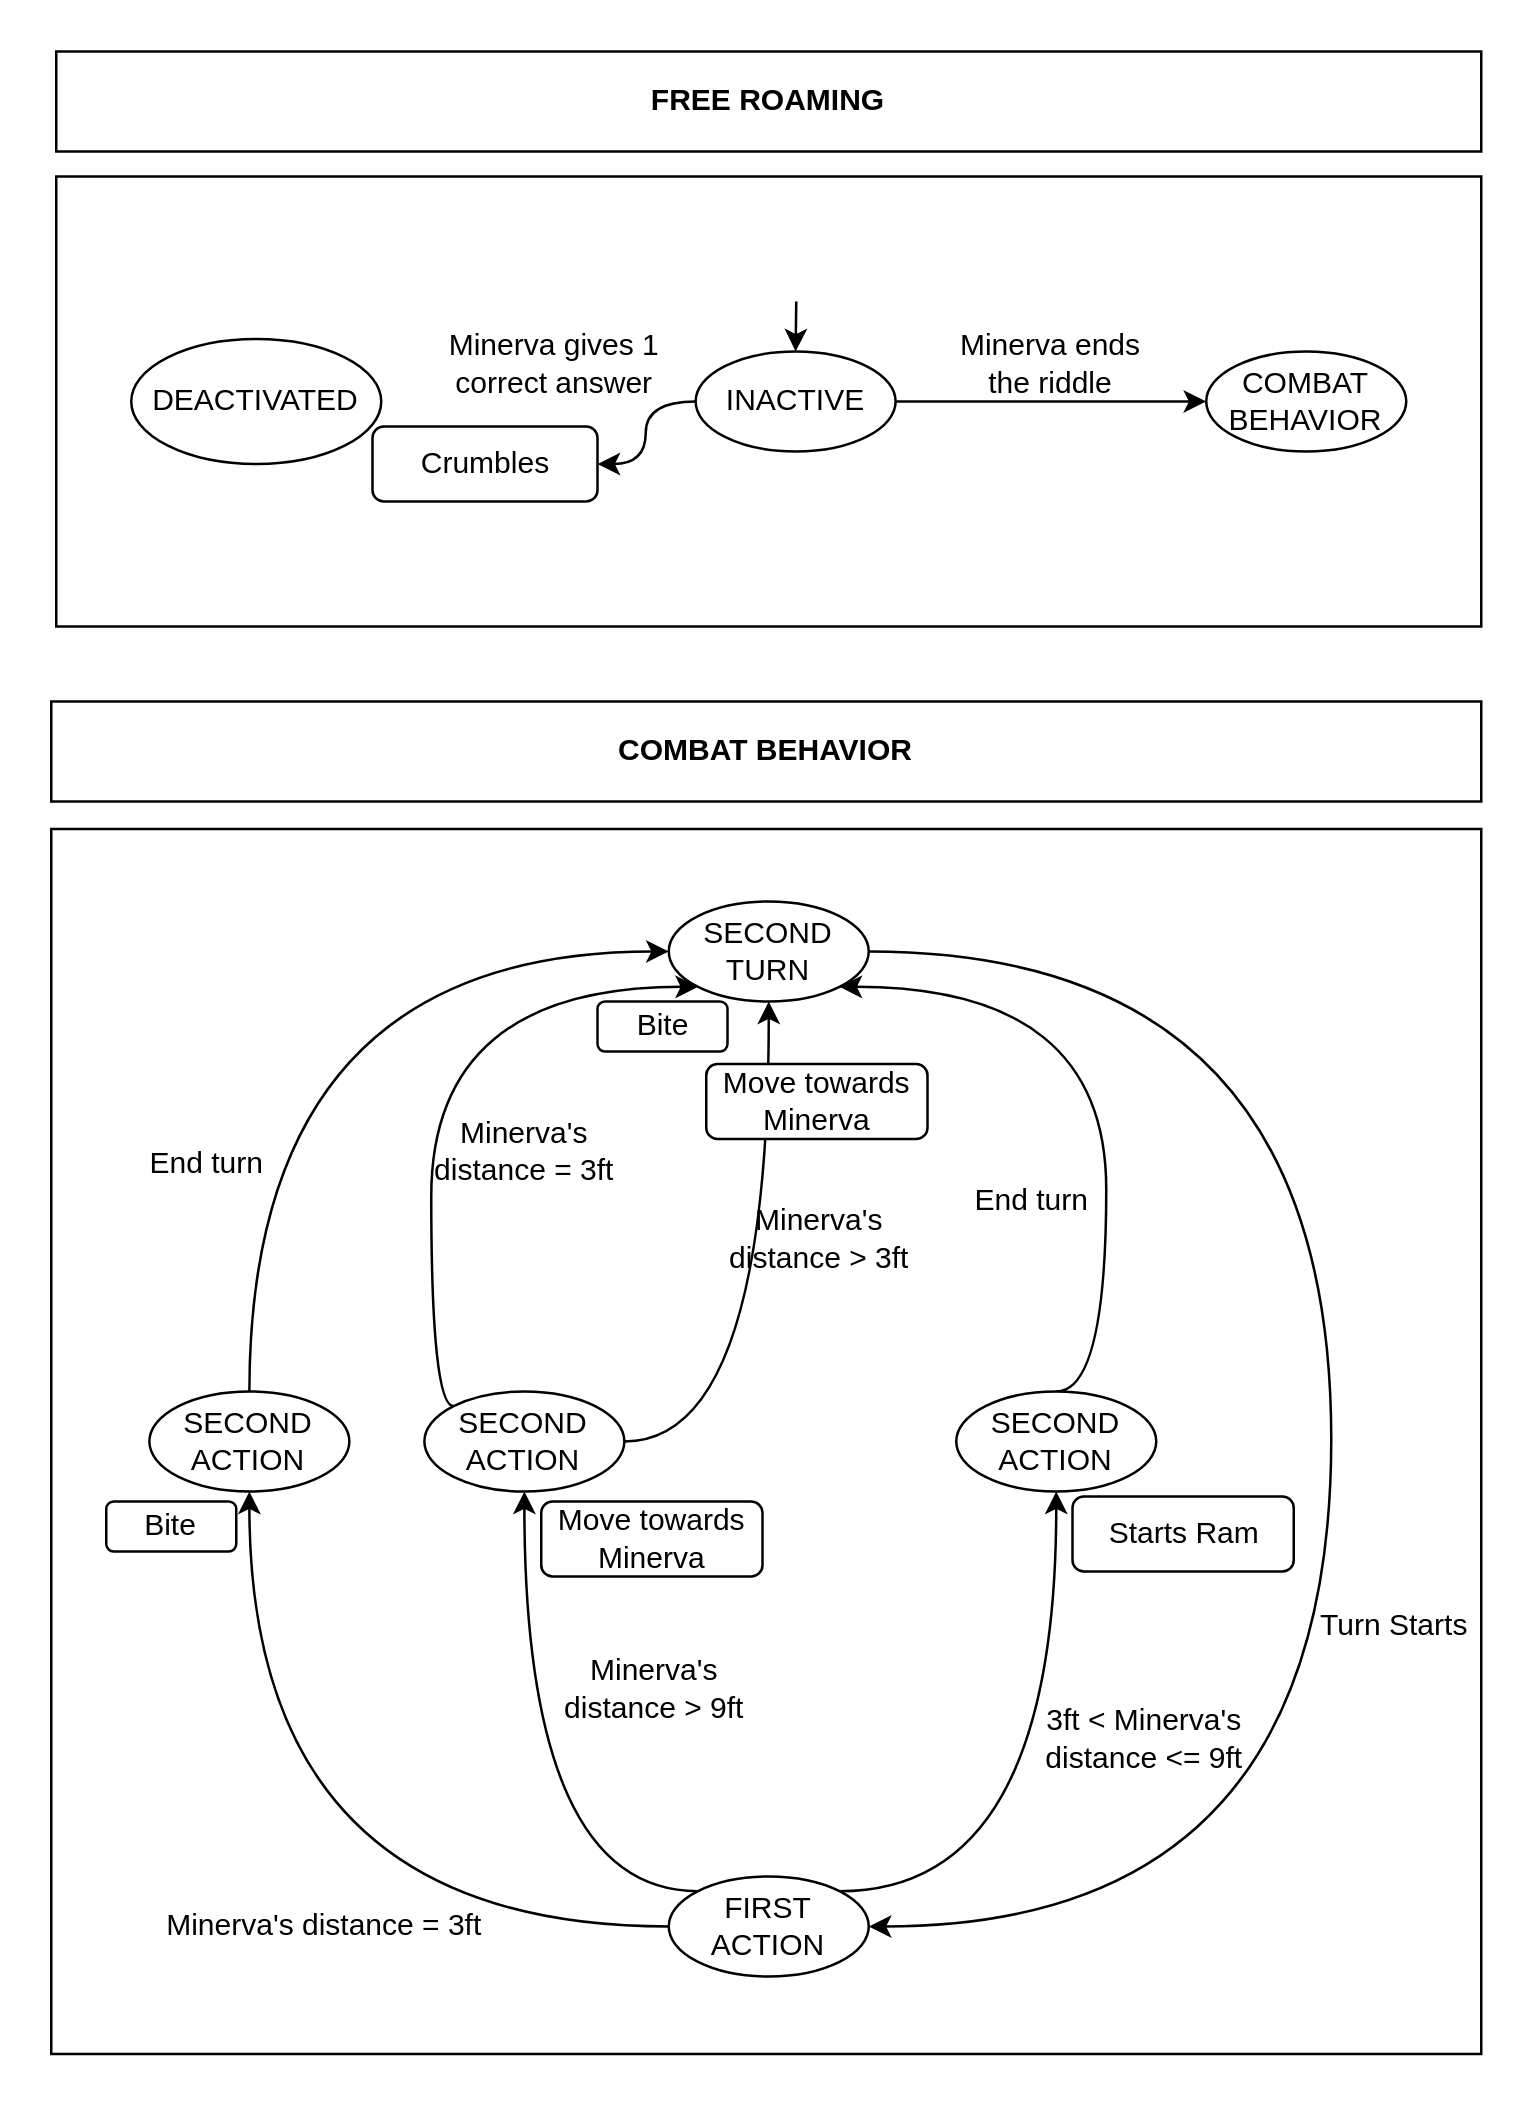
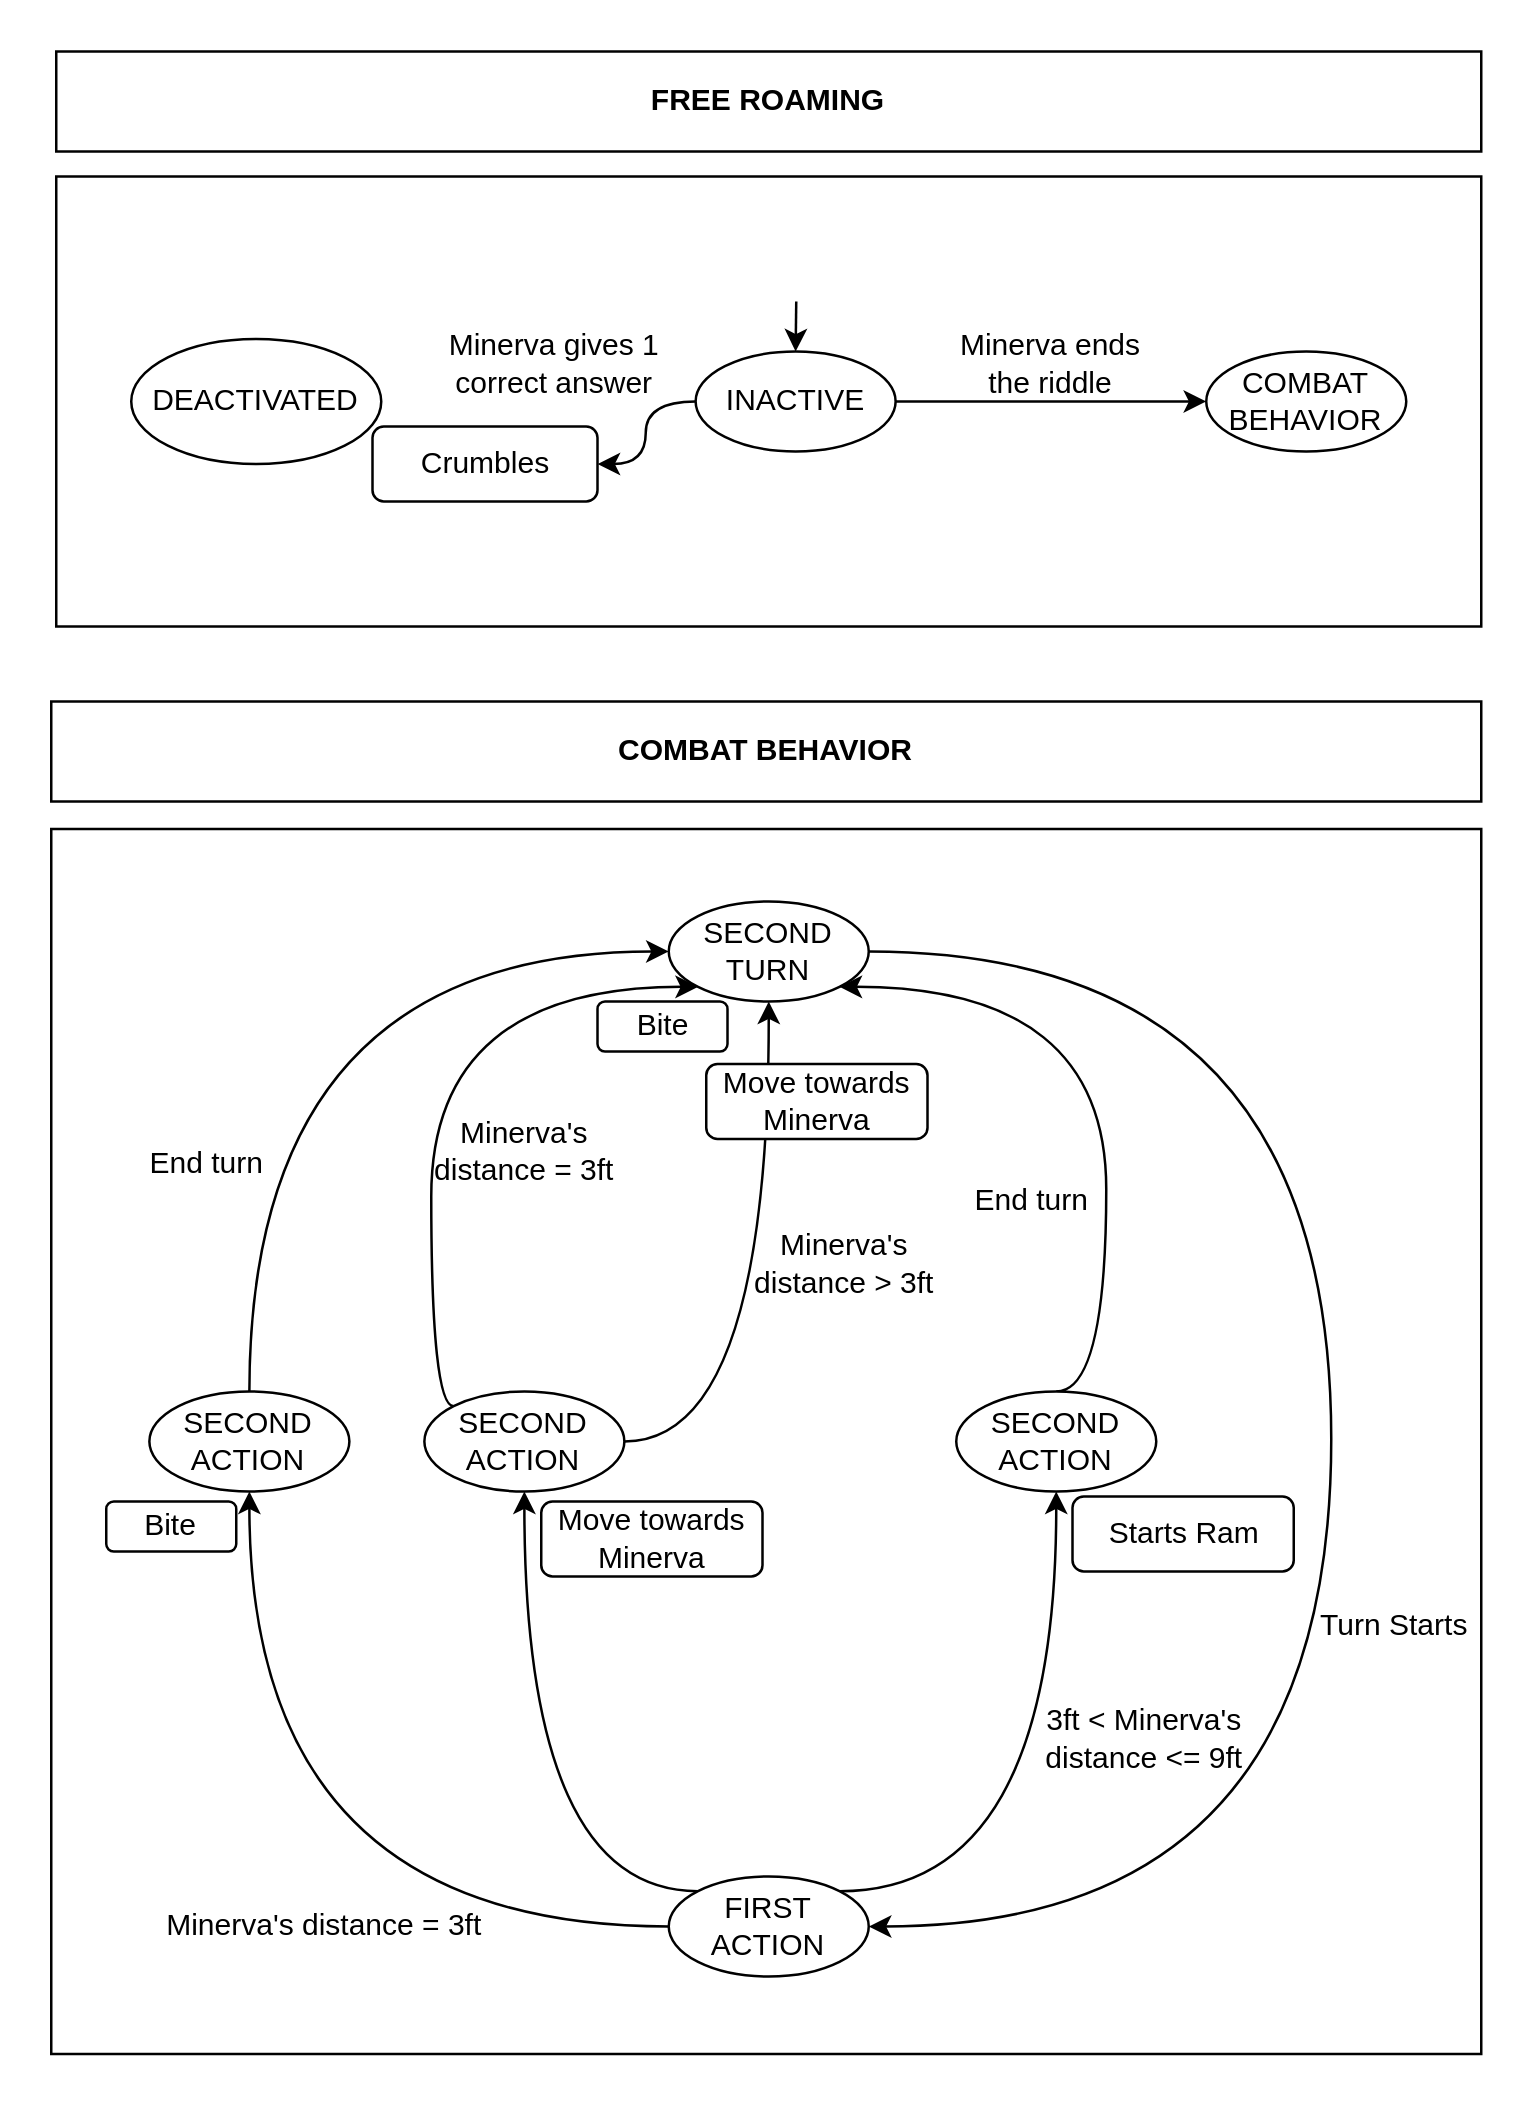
(819, 1238) -> (844, 1263)
(654, 1689) -> none
